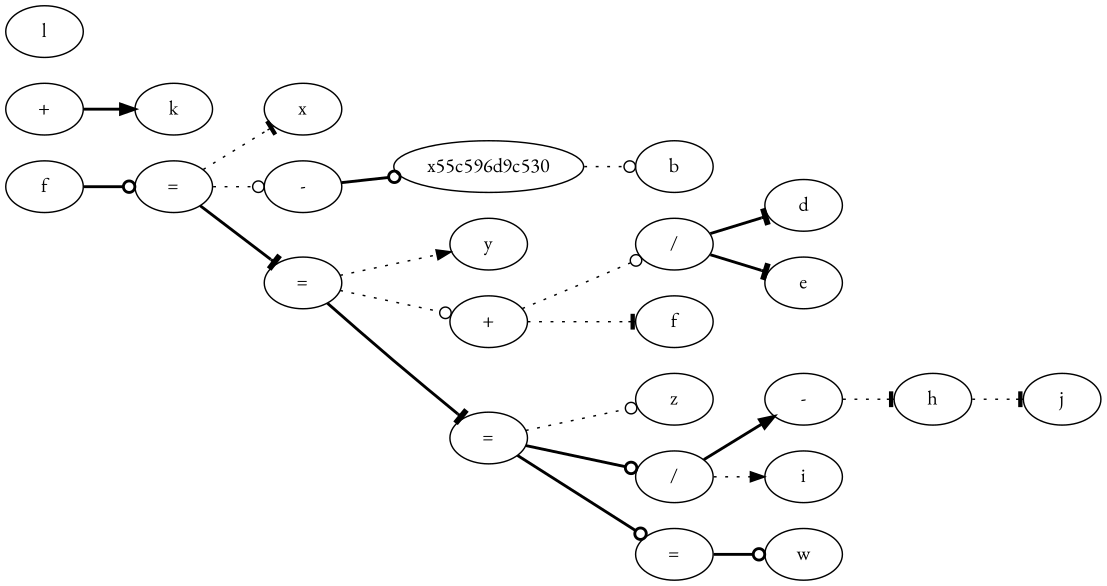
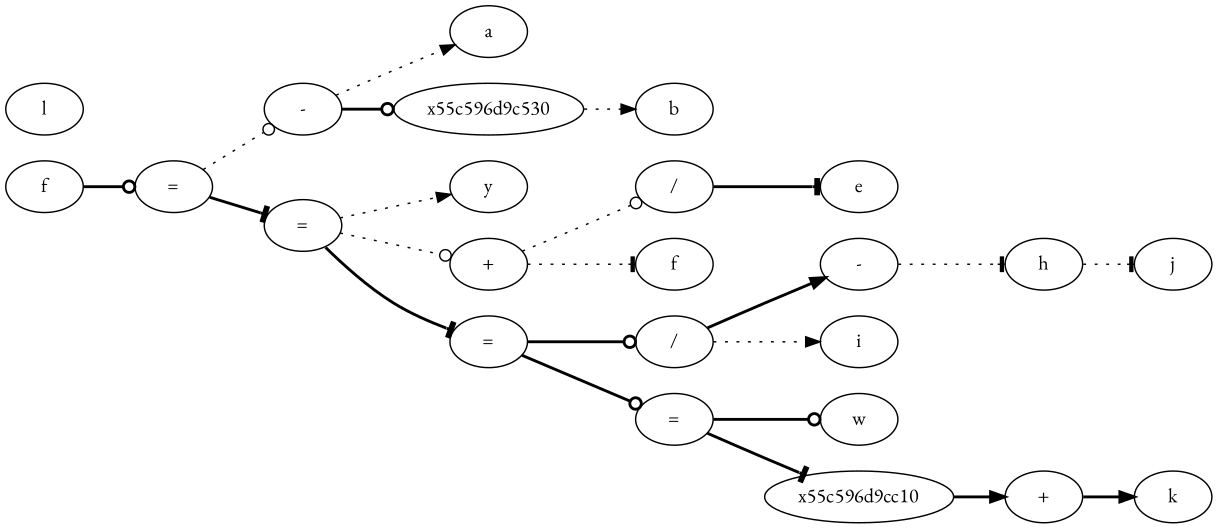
none -> (489, 32)
(303, 109) -> none
(604, 167) -> (603, 109)
(804, 205) -> none
(674, 399) -> none
none -> (859, 497)
